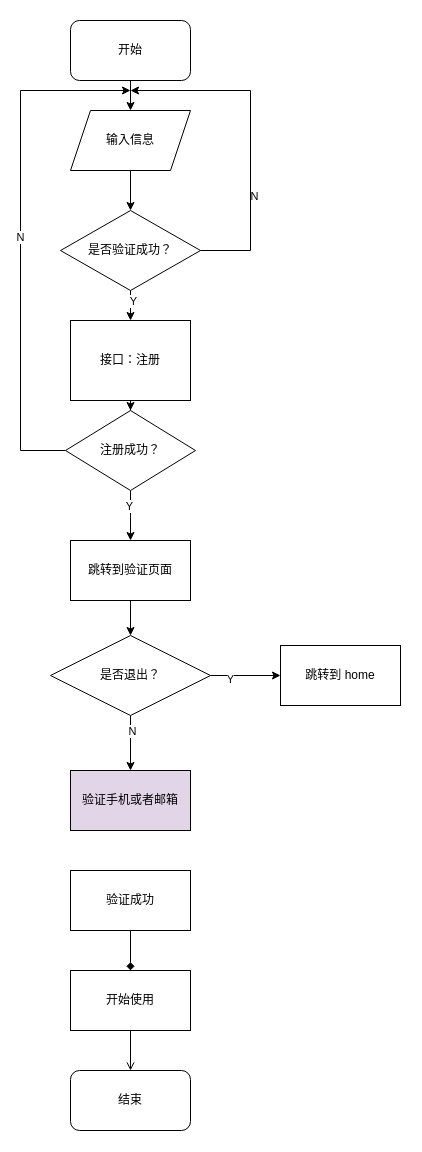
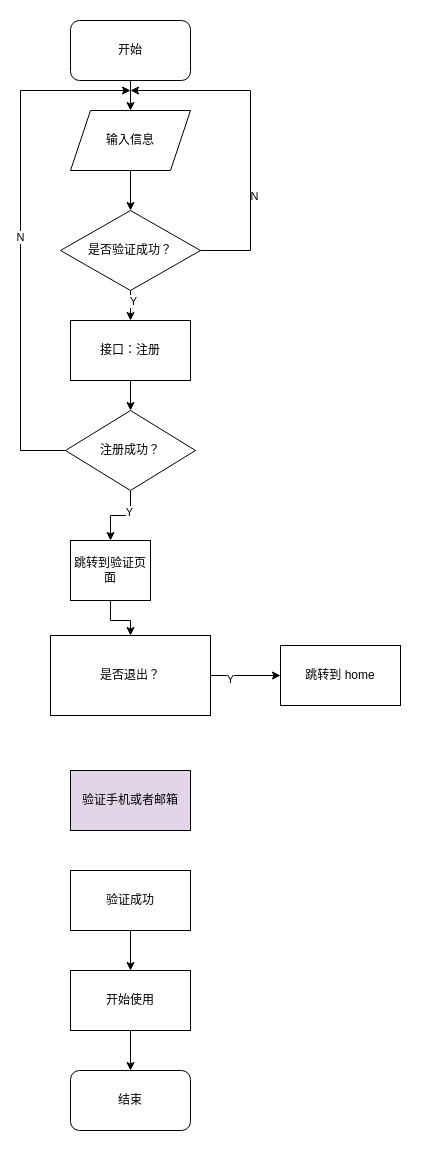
(131, 361) -> (131, 351)
(131, 571) -> (111, 571)
(131, 676) -> (131, 676)
(131, 740) -> none
(131, 962) -> (131, 962)
(131, 1064) -> (131, 1062)
